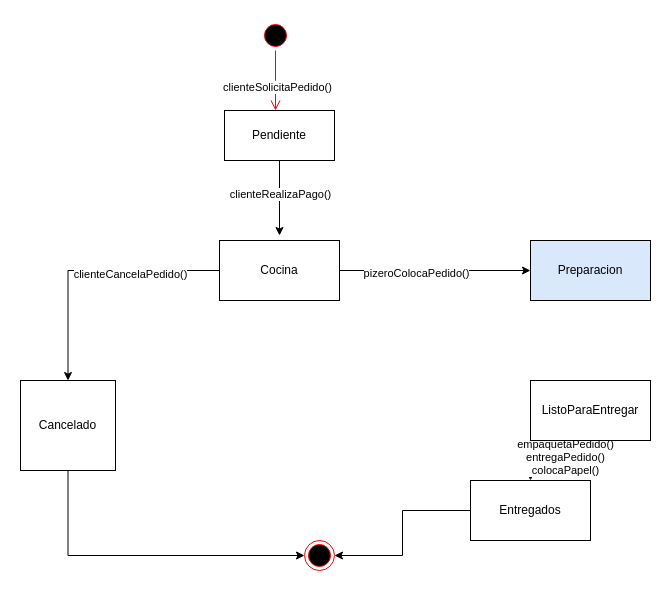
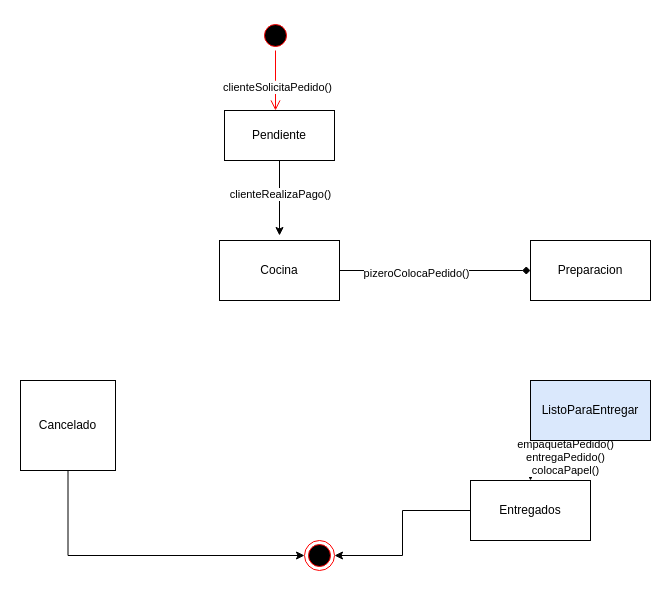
(92, 271) -> none
(522, 271) -> (522, 271)
(591, 271) -> (591, 271)
(591, 411) -> (591, 411)
(531, 477) -> (591, 441)
